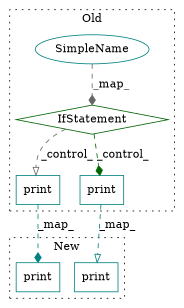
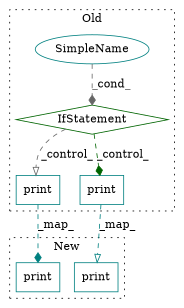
(112, 84) -> (112, 84)
